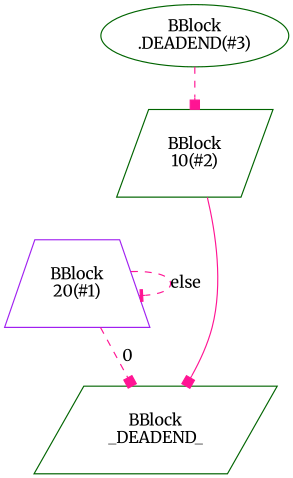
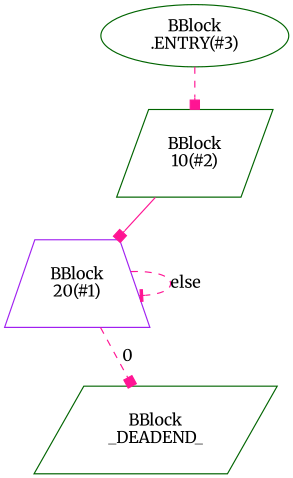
(195, 36) -> (195, 36)
(217, 289) -> (140, 214)
